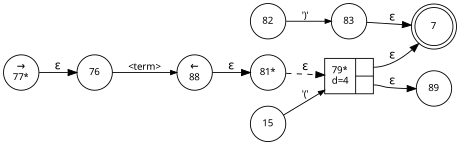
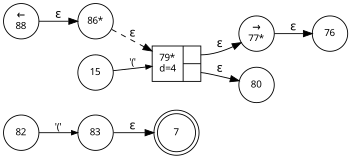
(305, 16) -> (58, 127)
(394, 62) -> (217, 52)
(141, 73) -> none
(268, 73) -> (96, 21)
(434, 88) -> (257, 85)
